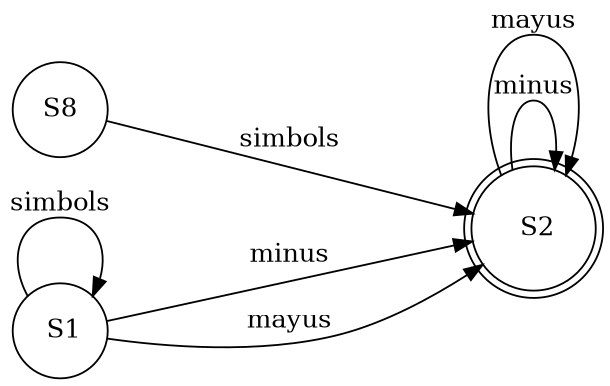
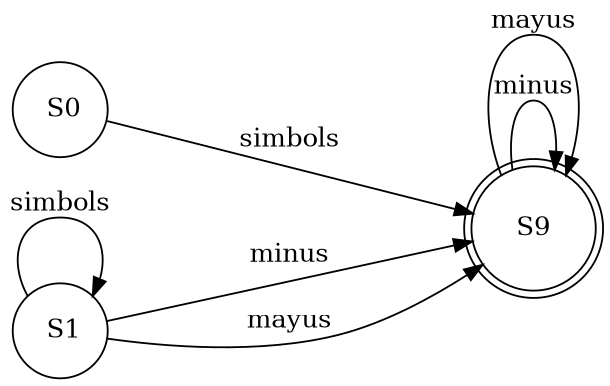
(60, 110) -> (60, 110)
(534, 228) -> (534, 228)
